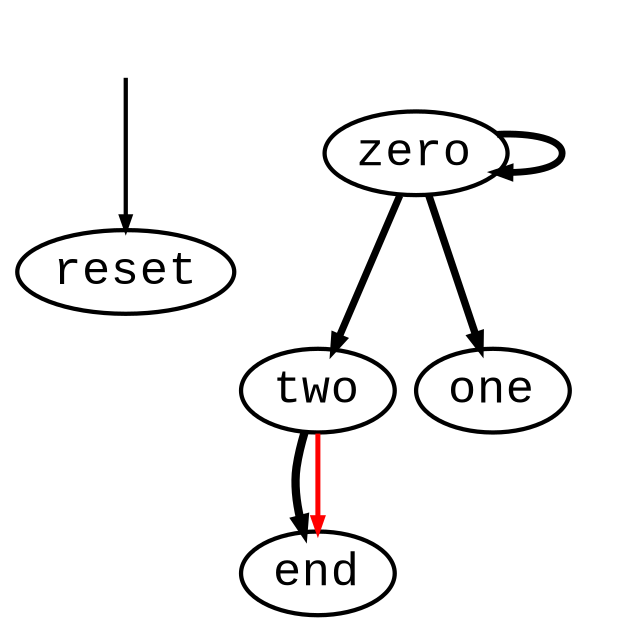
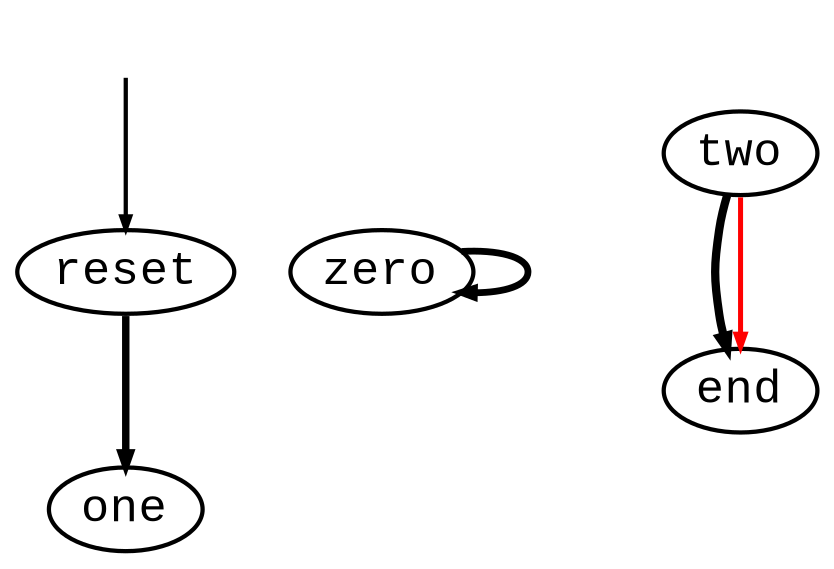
(452, 265) -> (126, 384)
(370, 266) -> none
